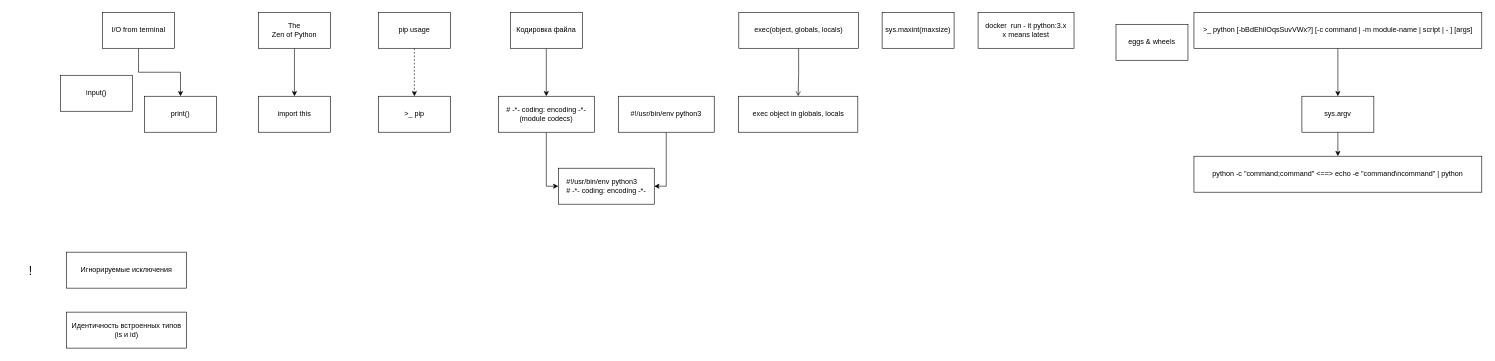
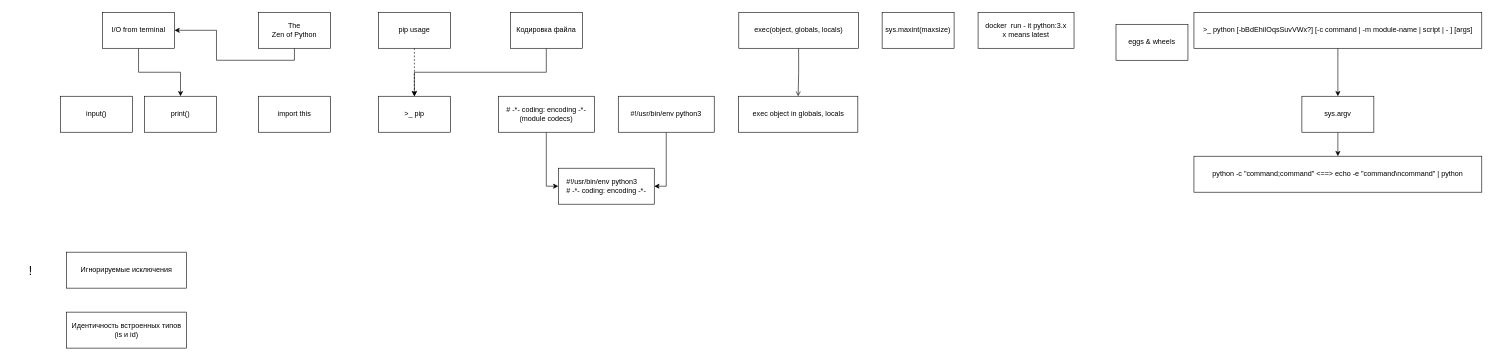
(294, 75) -> (216, 45)
(546, 90) -> (482, 72)
(96, 93) -> (96, 114)
